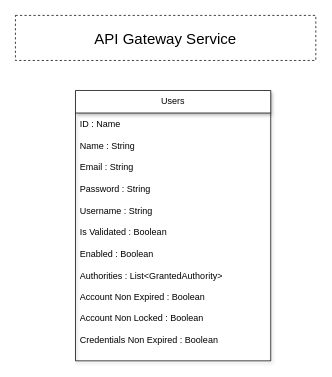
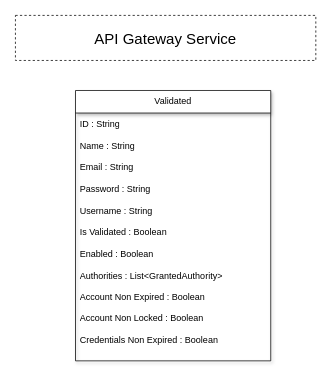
(173, 102) -> (173, 102)
(99, 124) -> (103, 124)
